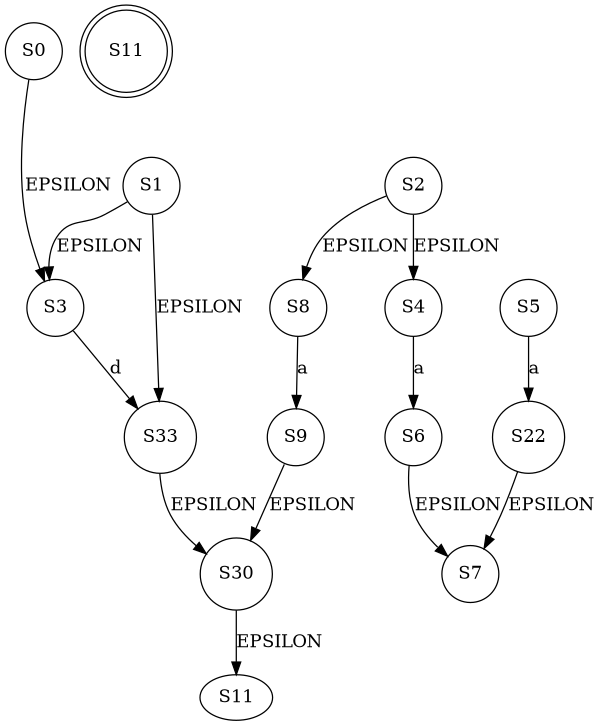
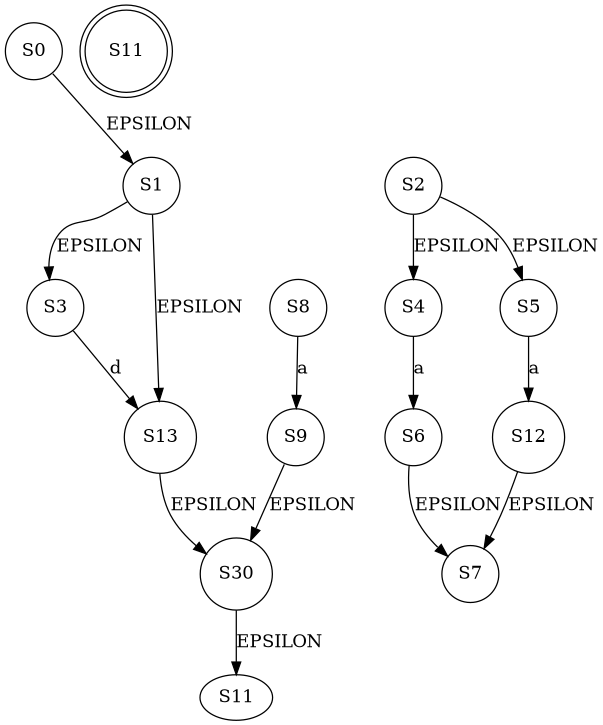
(22, 175) -> (88, 114)
(338, 222) -> (487, 224)
(160, 437) -> (160, 437)
(529, 437) -> (529, 437)
